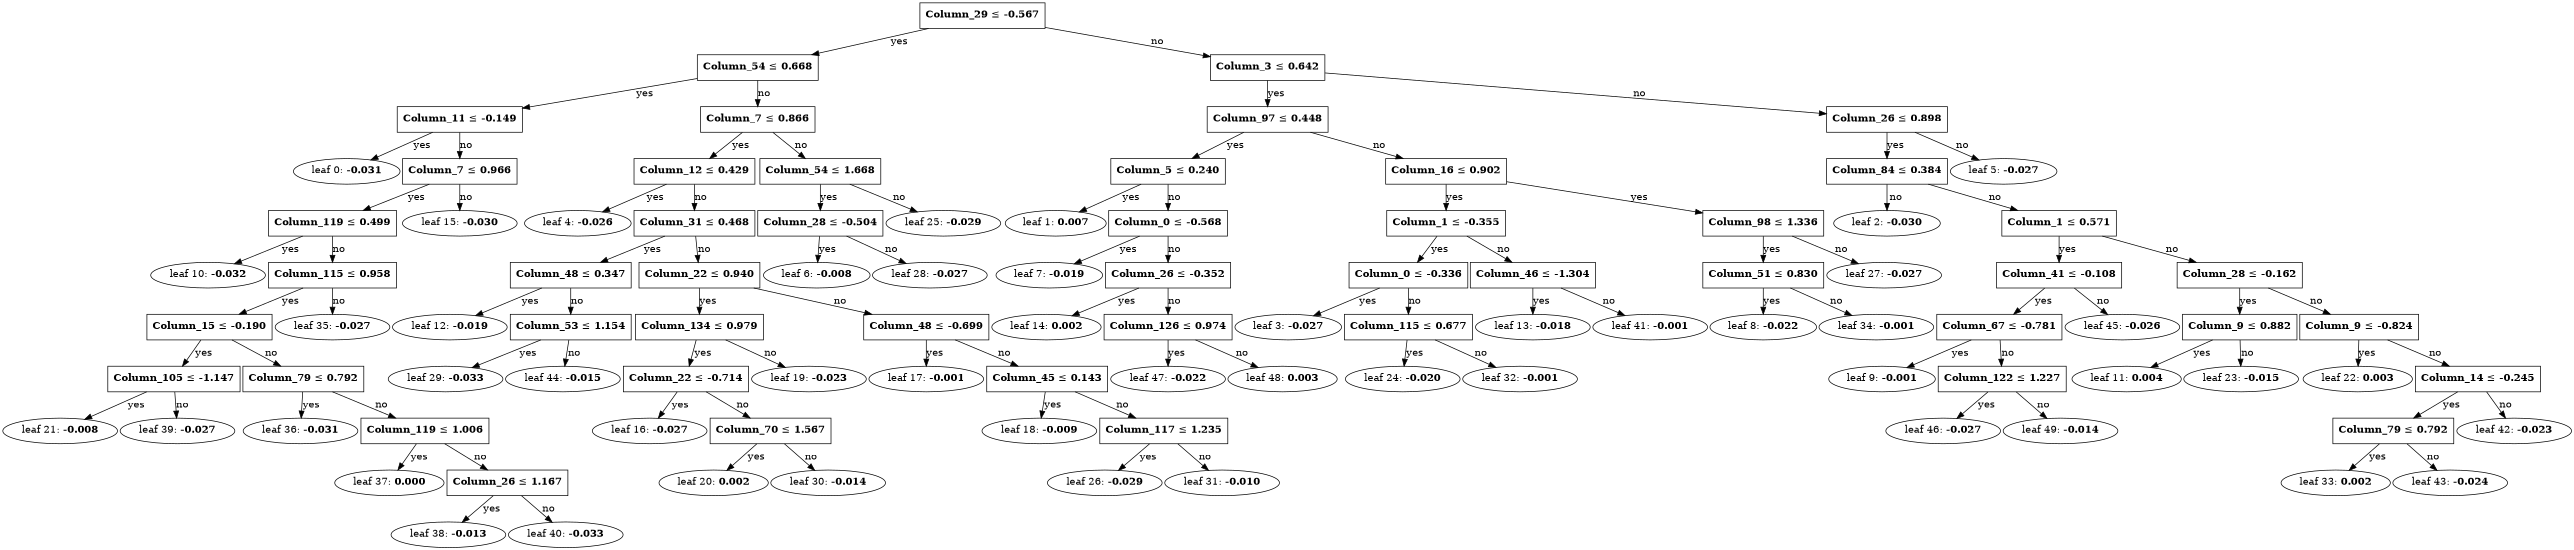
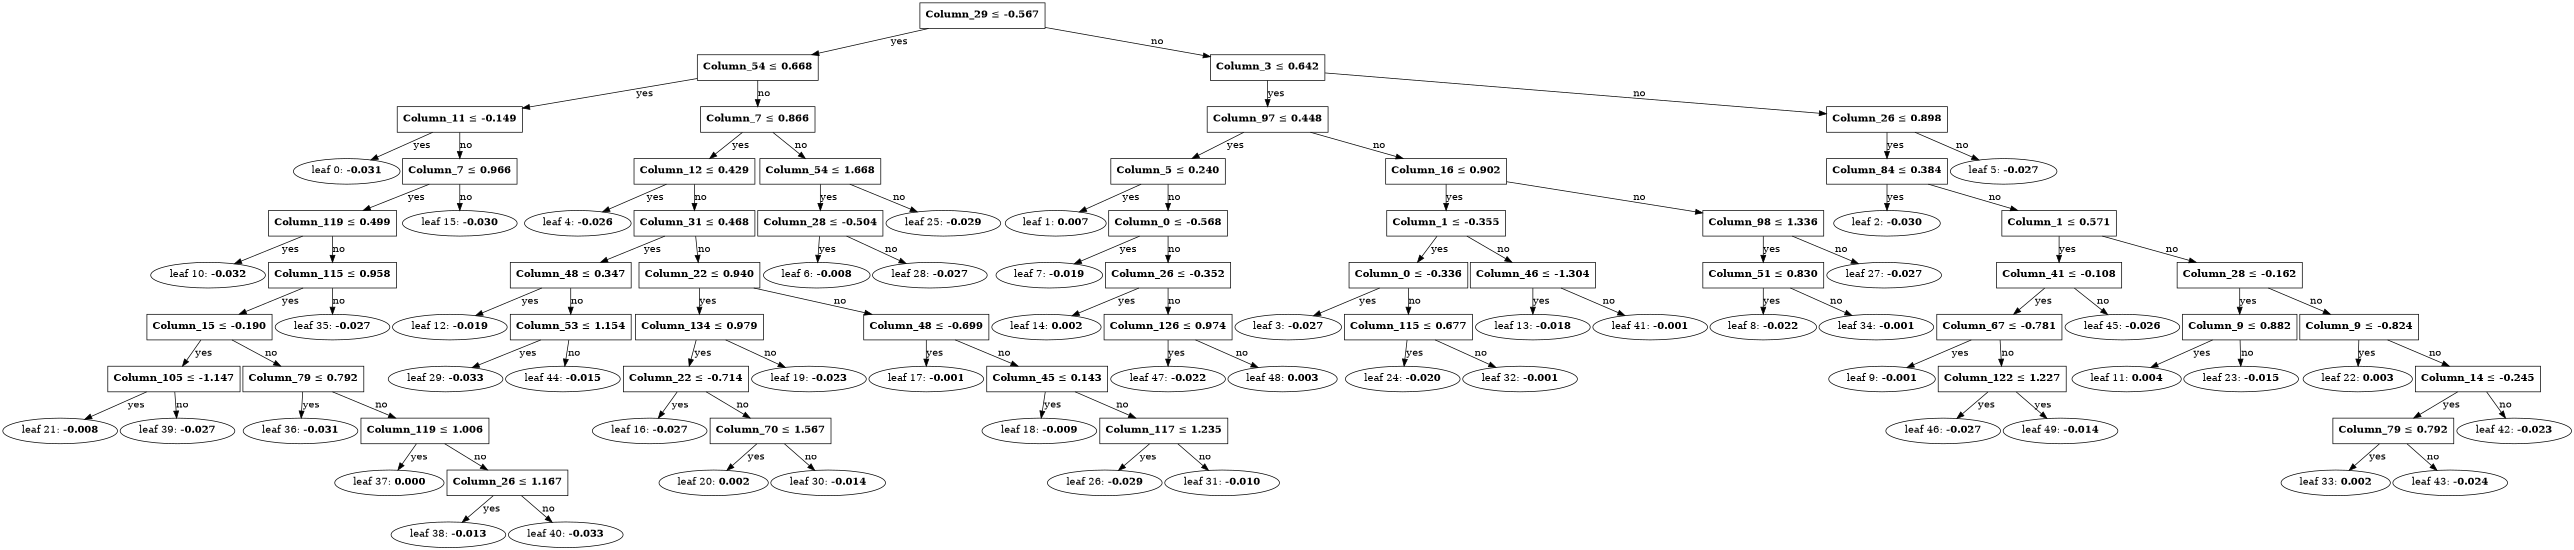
(1640, 197) -> (1640, 197)
(1896, 197) -> (1896, 197)
(2043, 405) -> (2043, 405)
